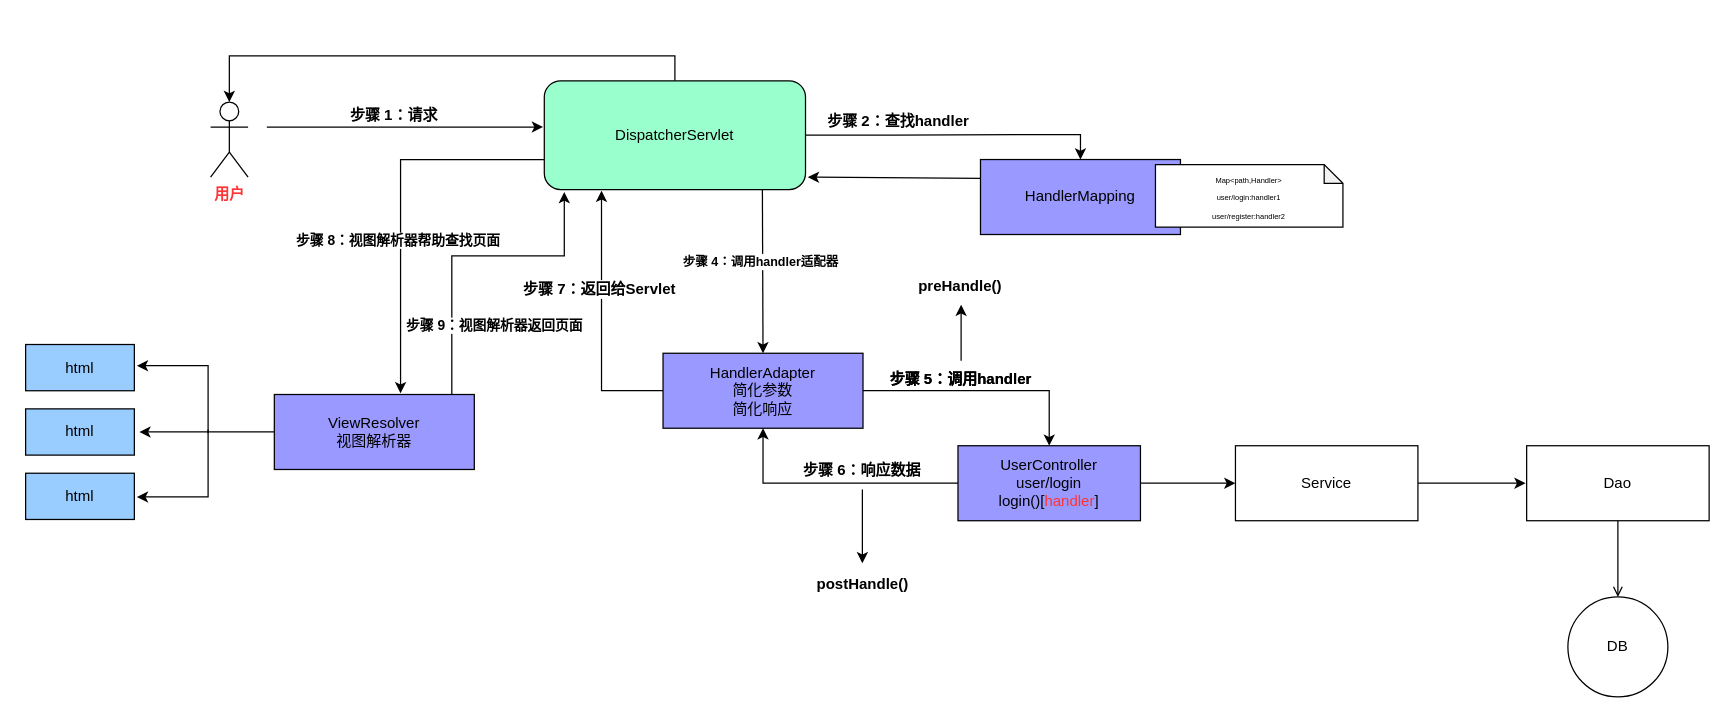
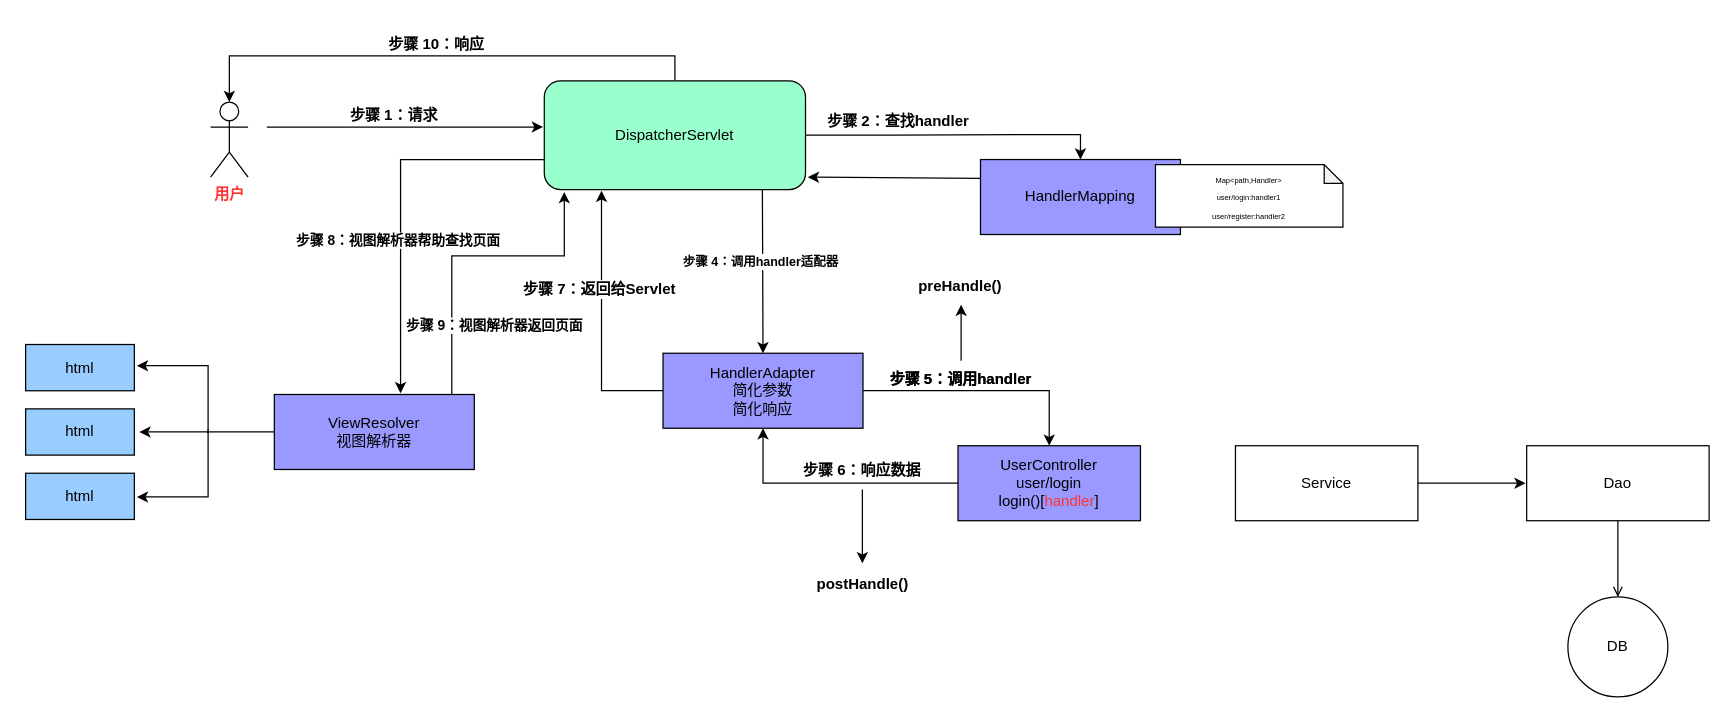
none -> (437, 44)
(1184, 483) -> none
